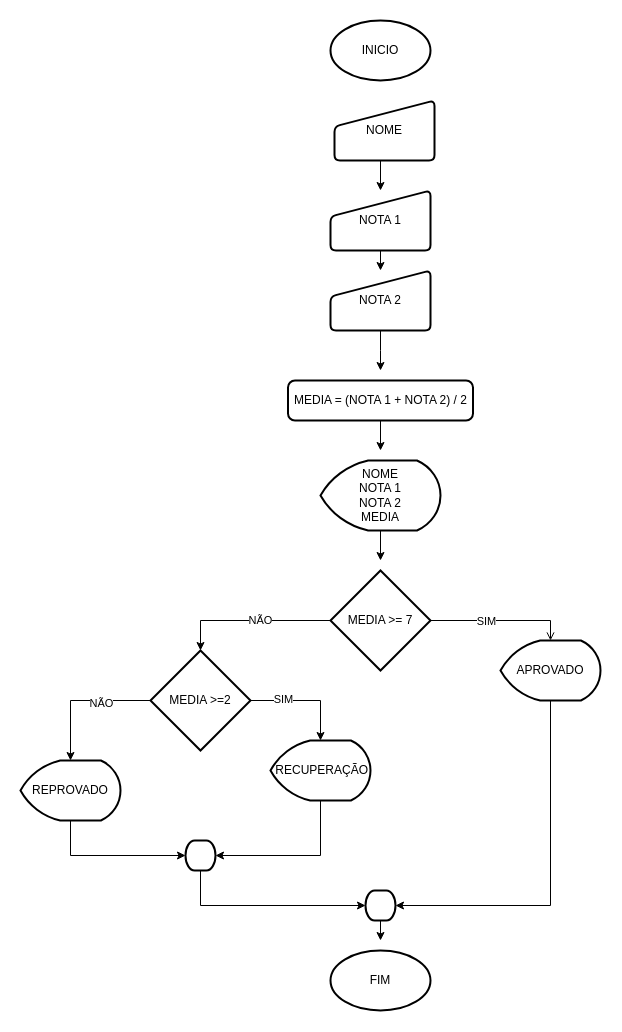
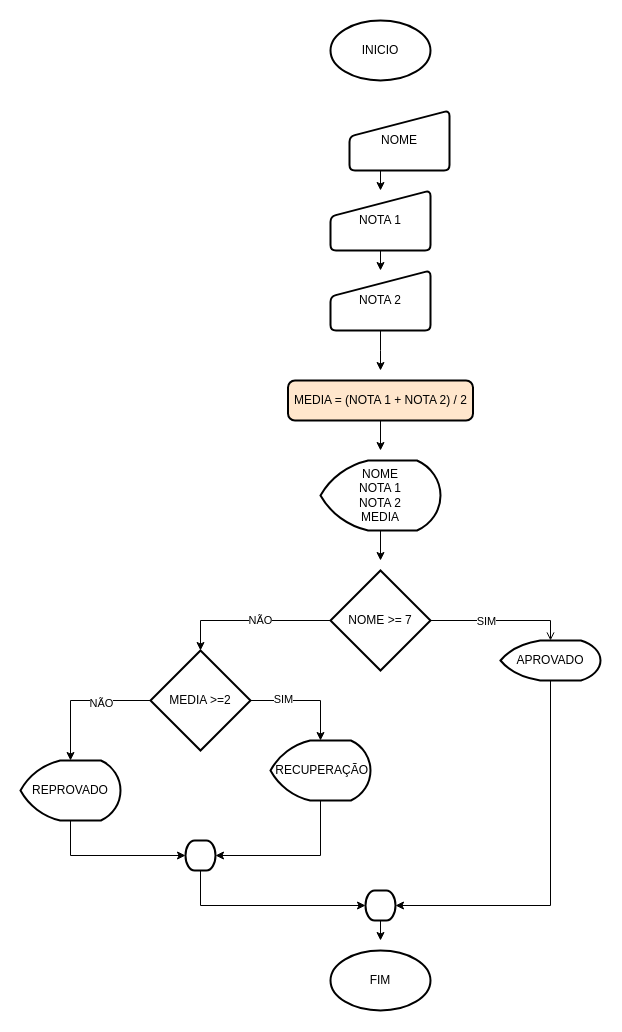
(385, 131) -> (400, 141)
(381, 401) -> (381, 401)
(381, 621) -> (381, 621)
(551, 671) -> (551, 661)
